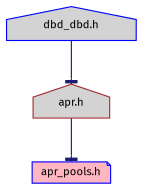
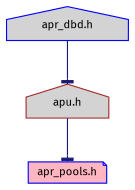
(71, 25) -> (67, 25)
(71, 103) -> (67, 103)
